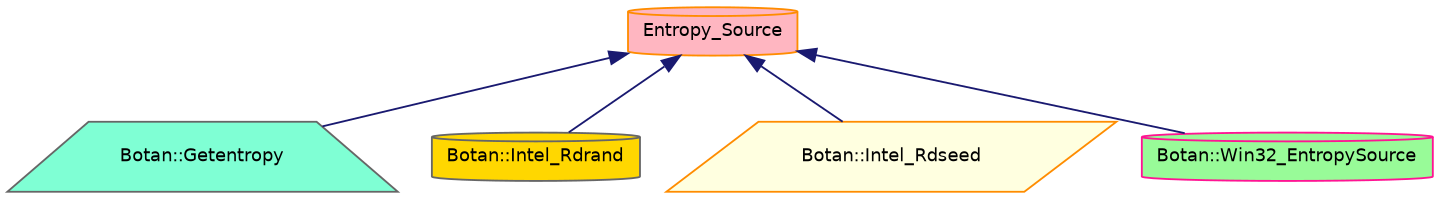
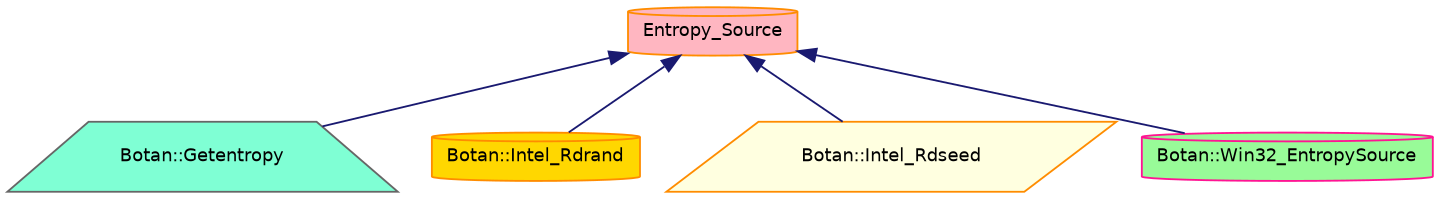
(536, 157) -> (536, 157)
